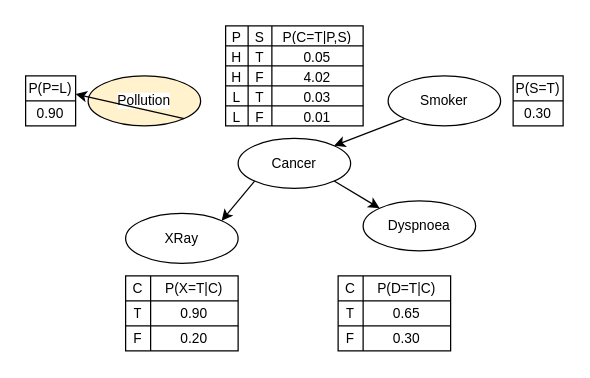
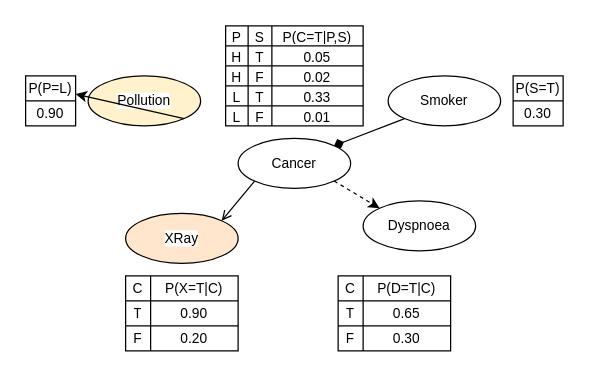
(318, 76) -> (318, 76)
(318, 96) -> (318, 96)
(343, 142) -> (344, 142)
(353, 192) -> (353, 192)
(228, 213) -> (227, 214)
(182, 238) -> (182, 238)
